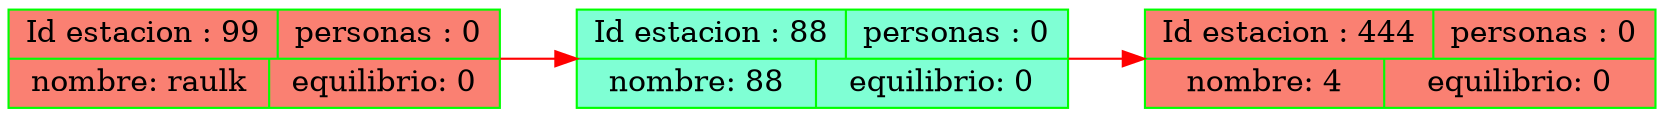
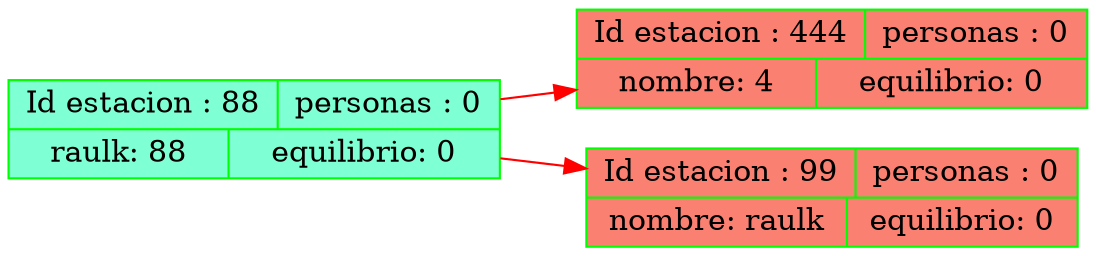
(528, 59) -> (533, 162)
(696, 82) -> (119, 153)
